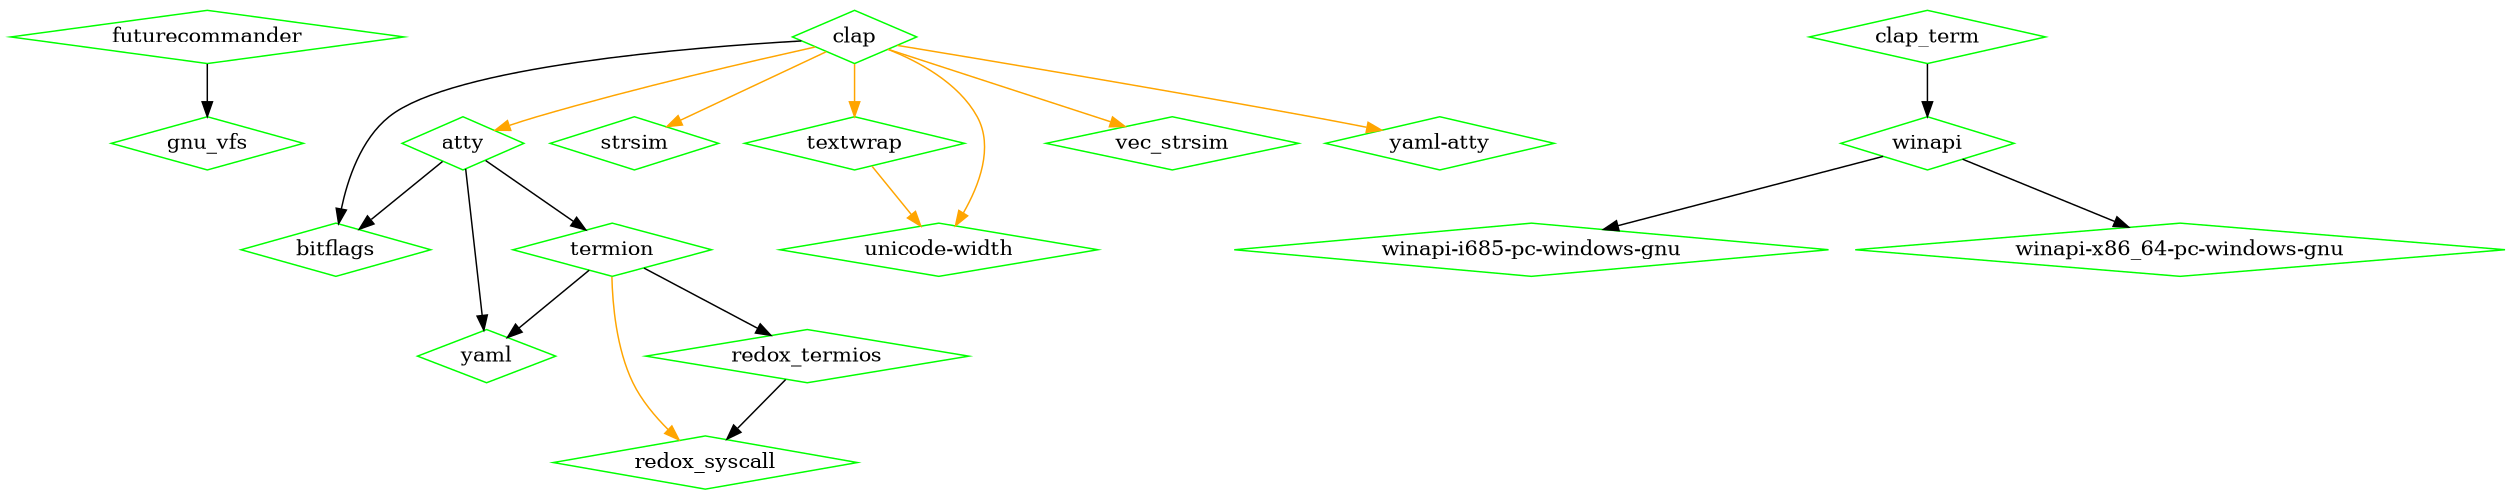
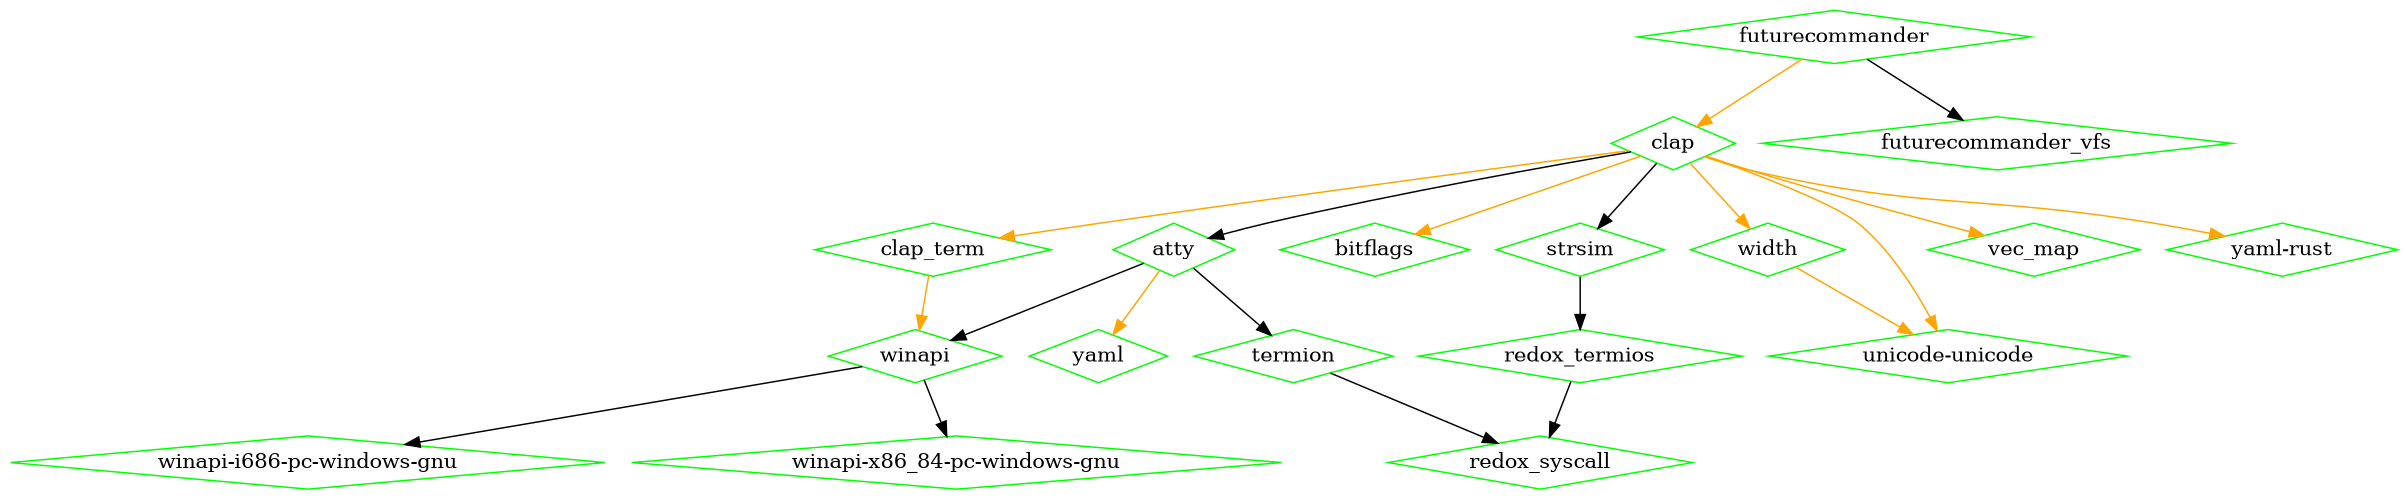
(539, 69) -> (1535, 193)
(662, 83) -> (1426, 189)
(1927, 83) -> (925, 296)
(753, 86) -> (1632, 190)
none -> (1756, 89)
(207, 143) -> (1997, 143)
(855, 143) -> (1768, 250)
(1172, 143) -> (2034, 250)
(1440, 143) -> (2282, 250)
(407, 190) -> (1054, 299)
none -> (1321, 192)
(474, 242) -> (1141, 297)
(939, 250) -> (1948, 356)
(1531, 250) -> (308, 463)
(2180, 250) -> (957, 463)
(701, 298) -> (1580, 296)
(554, 299) -> none
(624, 359) -> (1407, 405)
